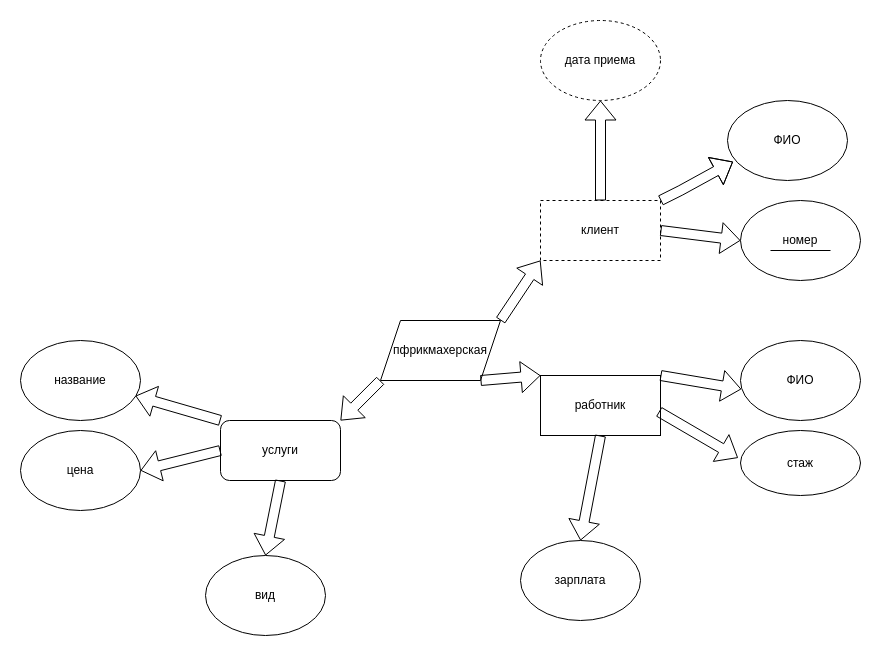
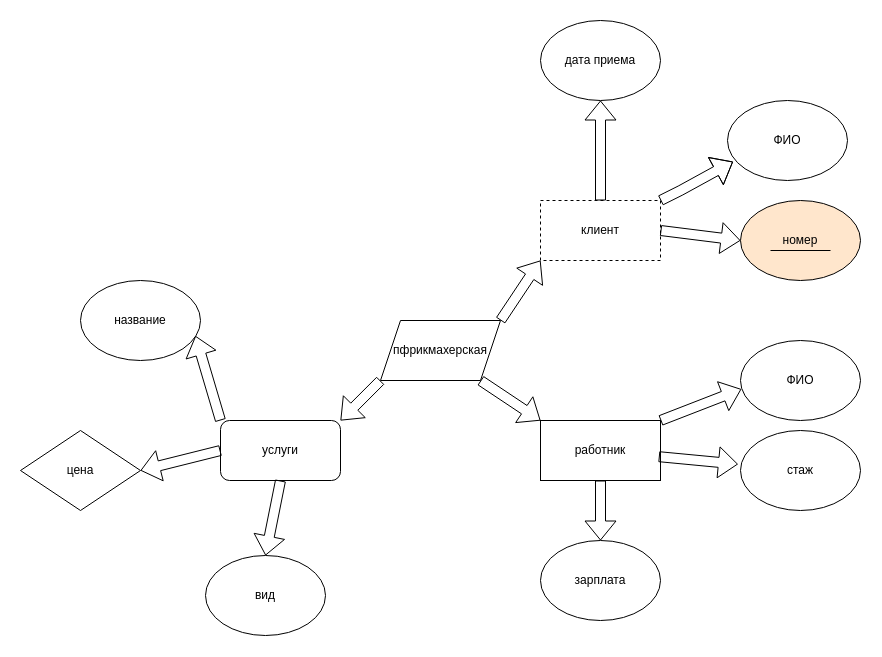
(601, 61) -> (601, 61)
(801, 241) -> (801, 241)
(81, 381) -> (141, 321)
(601, 406) -> (601, 451)
(801, 463) -> (801, 471)
(81, 471) -> (81, 471)
(581, 581) -> (601, 581)
